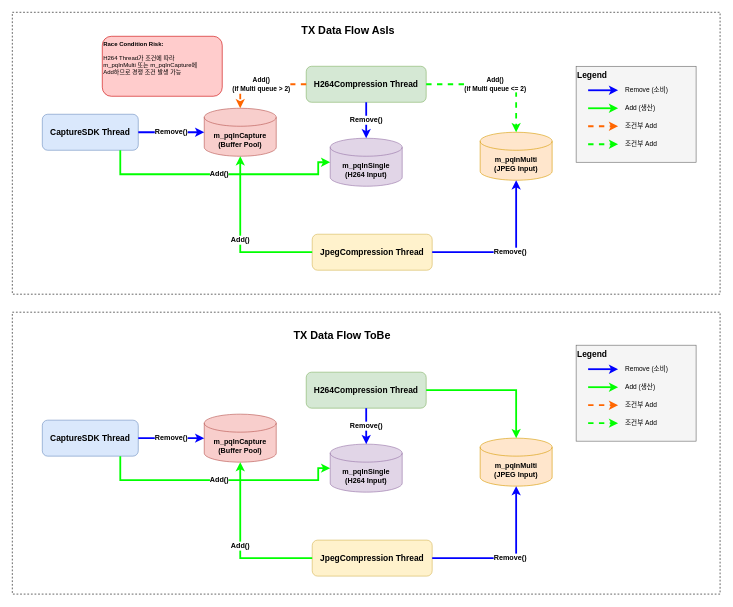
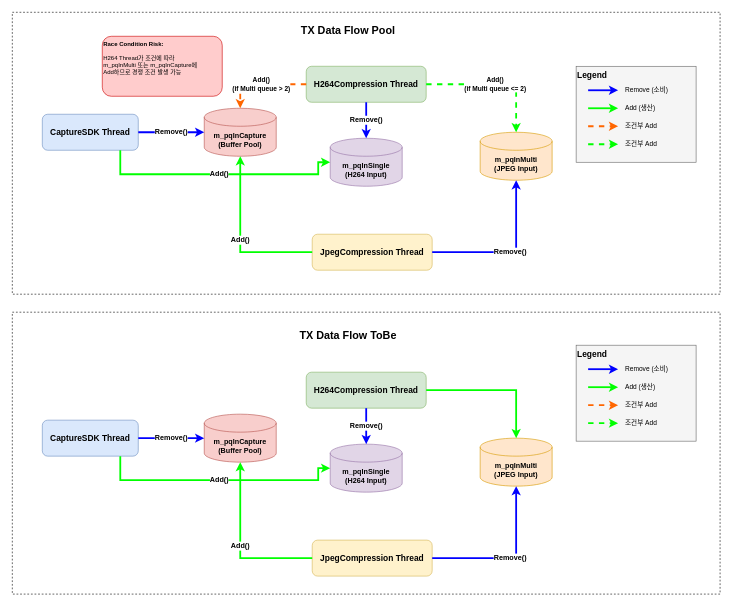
(348, 30) -> (348, 30)
(342, 336) -> (348, 336)
